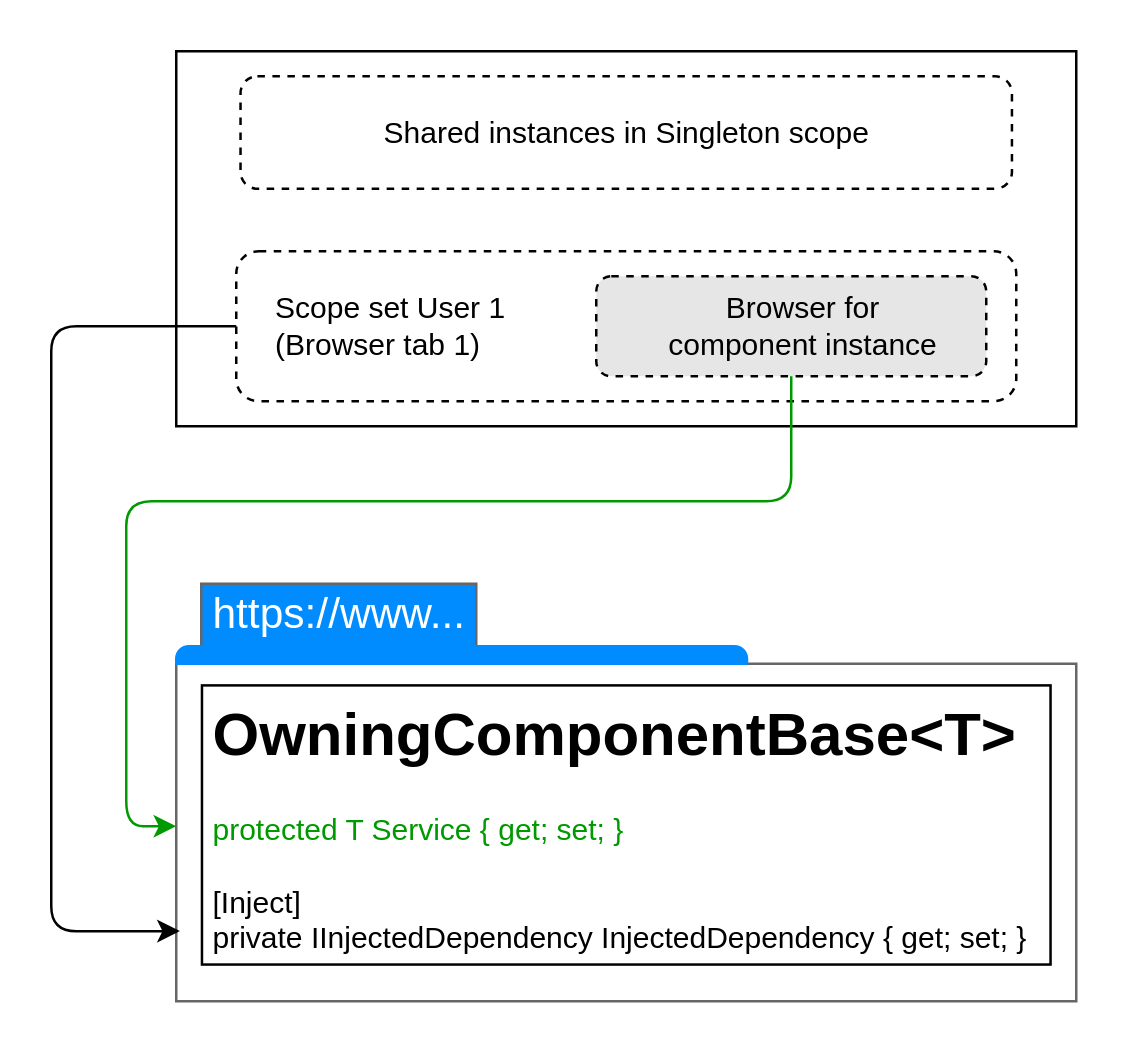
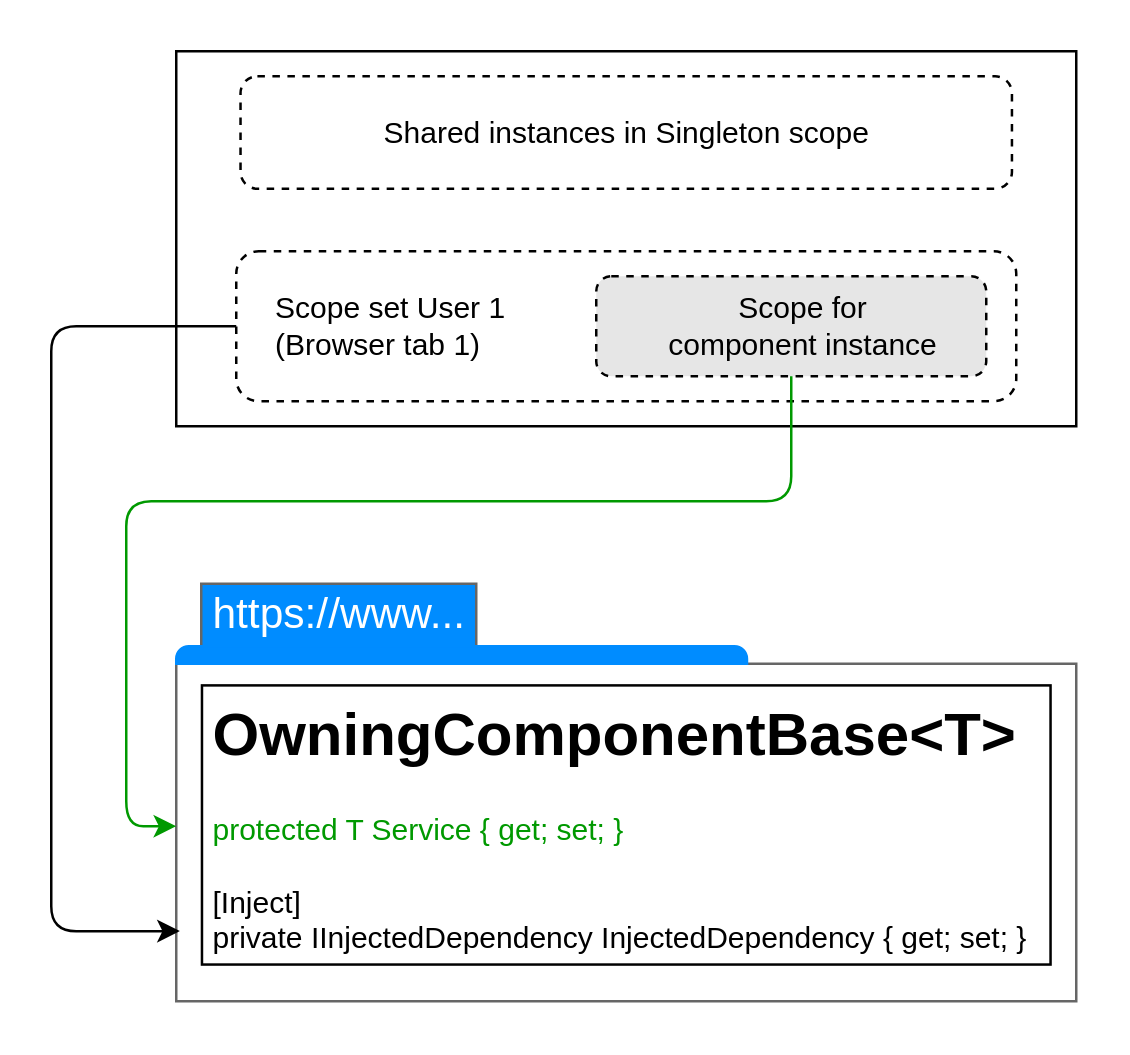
(804, 326) -> (804, 326)
